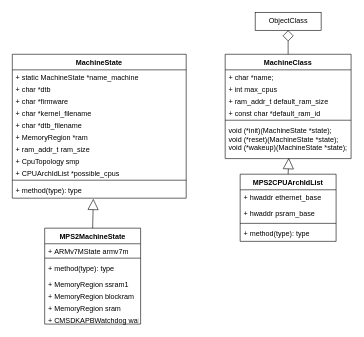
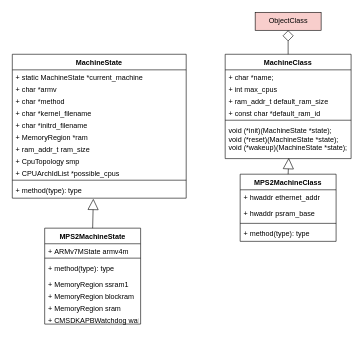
(288, 21) -> (288, 21)
(82, 78) -> (88, 78)
(38, 90) -> (40, 90)
(47, 102) -> (44, 102)
(54, 126) -> (58, 126)
(288, 182) -> (288, 182)
(288, 198) -> (288, 198)
(88, 252) -> (88, 252)
